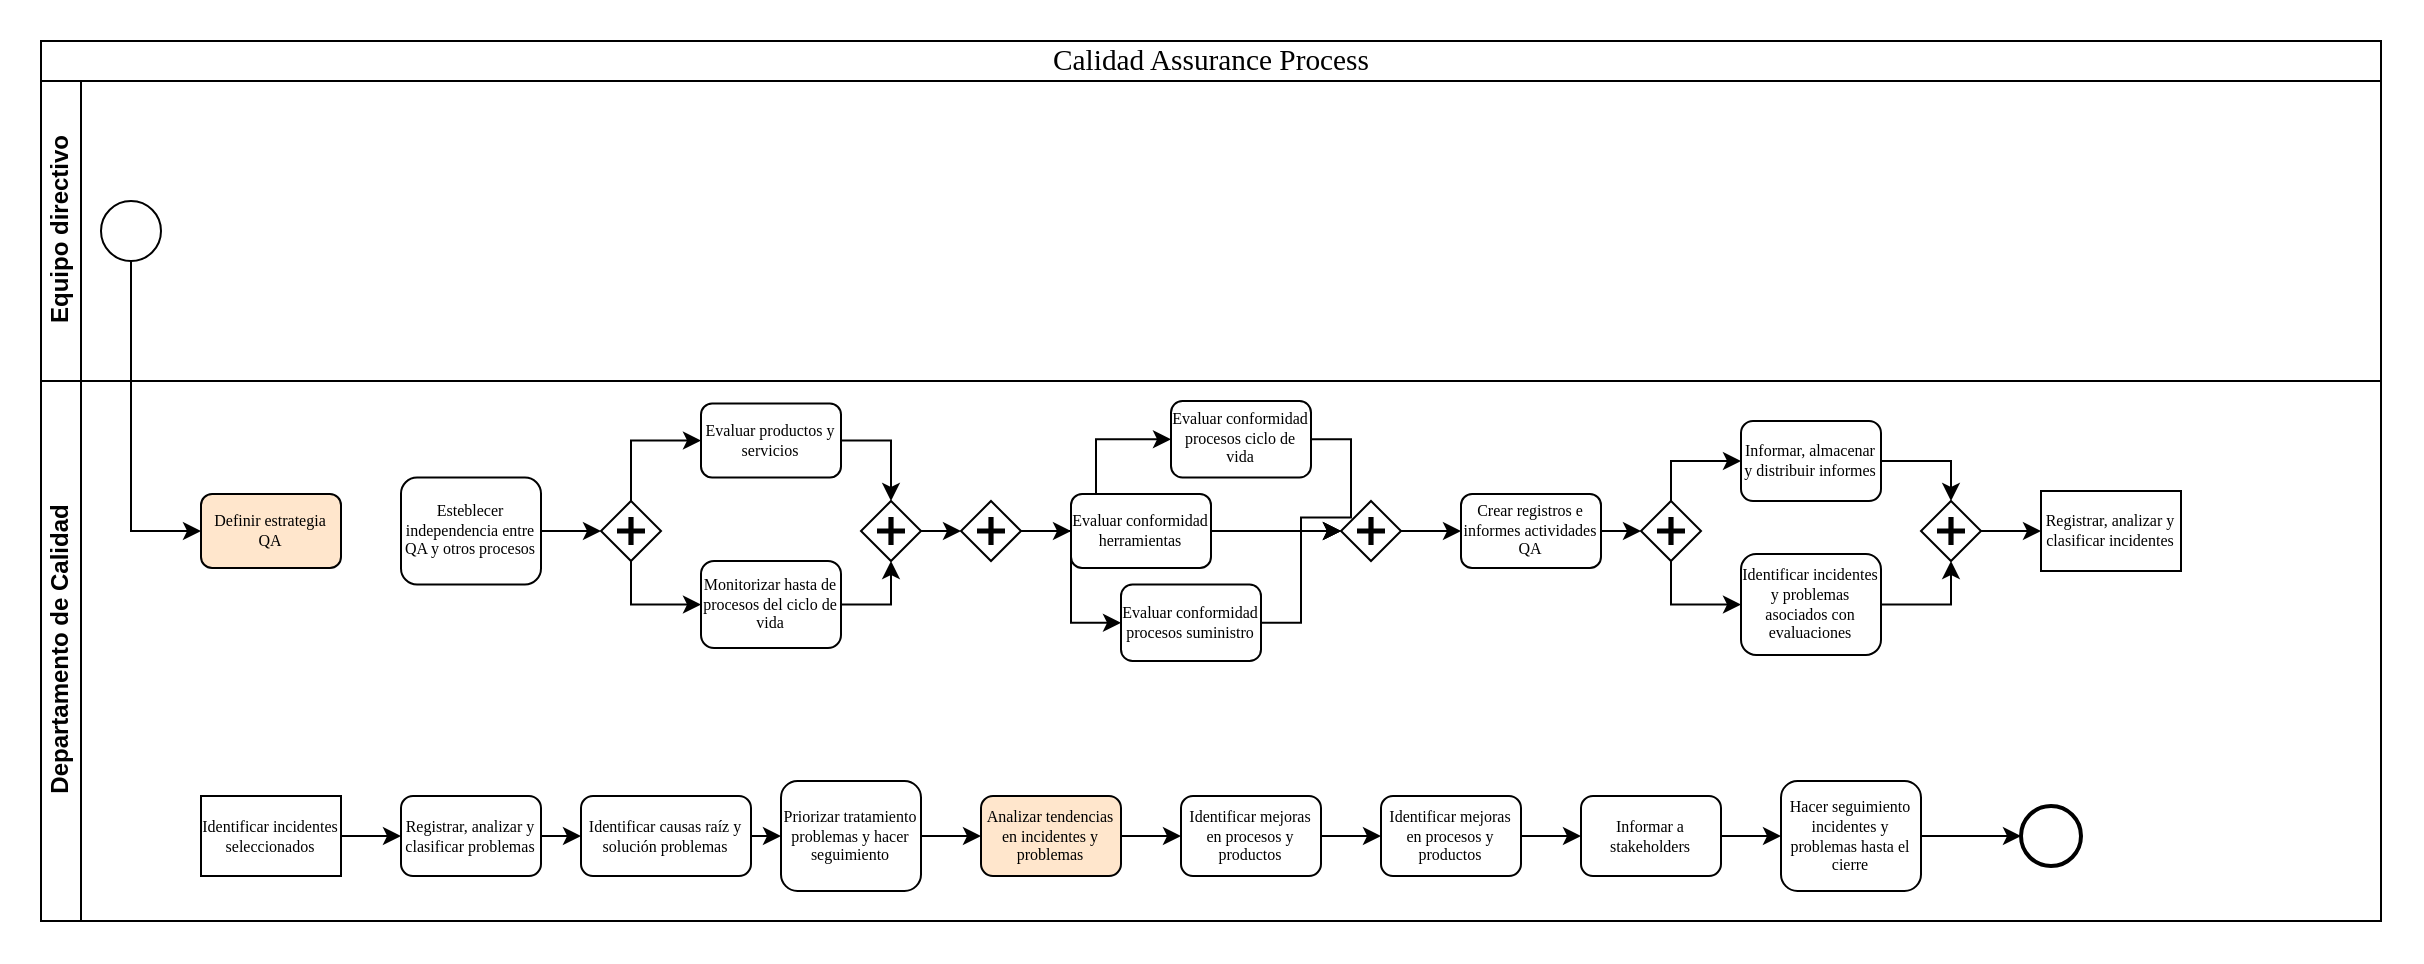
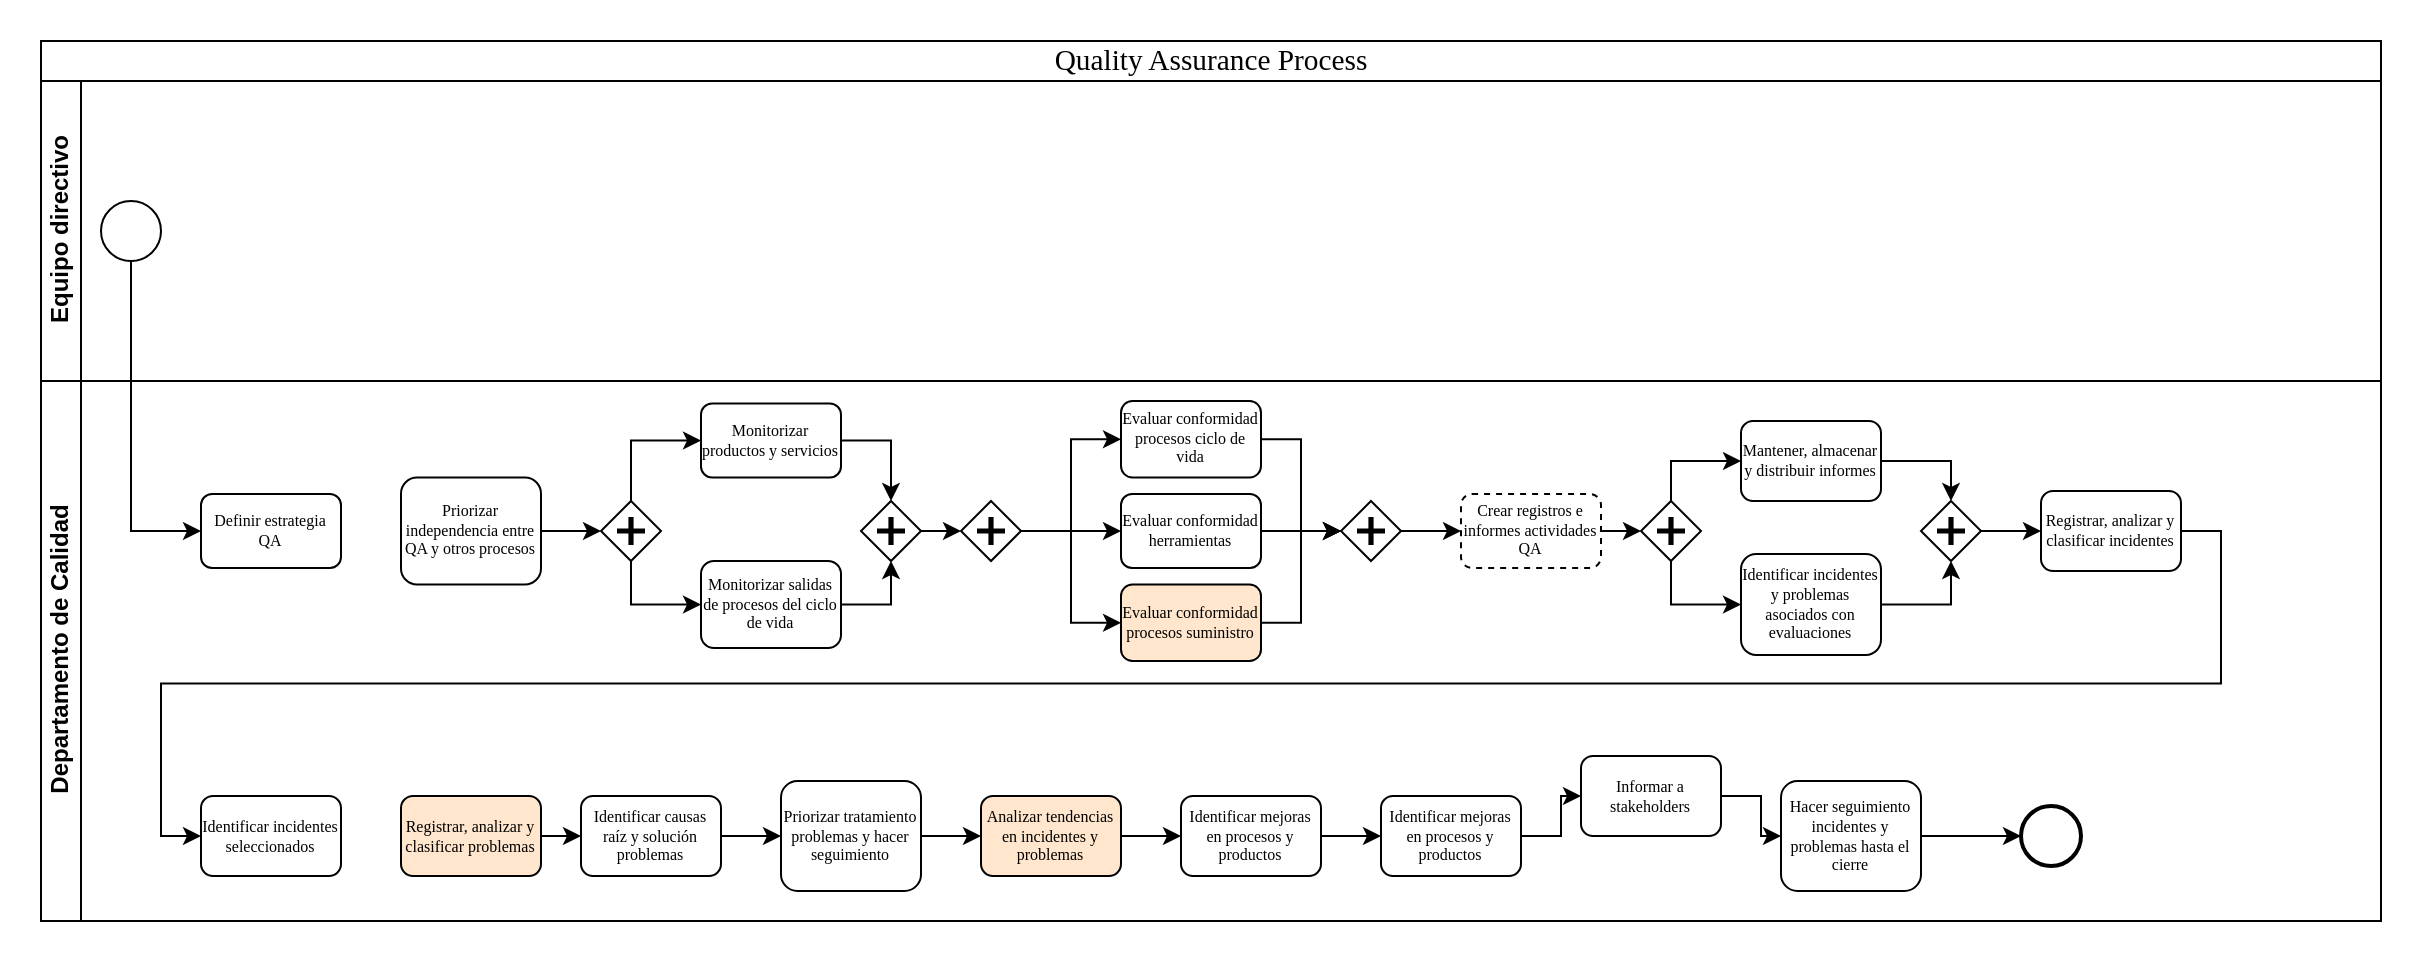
(1212, 61) -> (1212, 61)
(1241, 439) -> (1191, 439)
(771, 441) -> (771, 441)
(1811, 461) -> (1811, 461)
(271, 531) -> (271, 531)
(471, 531) -> (471, 531)
(1141, 531) -> (1191, 531)
(1531, 531) -> (1531, 531)
(2111, 531) -> (2111, 531)
(771, 605) -> (771, 605)
(1191, 623) -> (1191, 623)
none -> (1198, 684)
(271, 836) -> (271, 836)
(364, 836) -> none
(471, 836) -> (471, 836)
(666, 836) -> (651, 836)
(1651, 836) -> (1651, 796)
